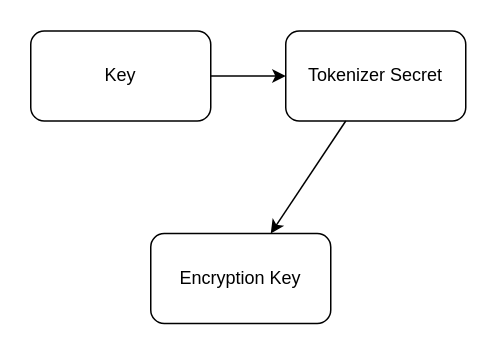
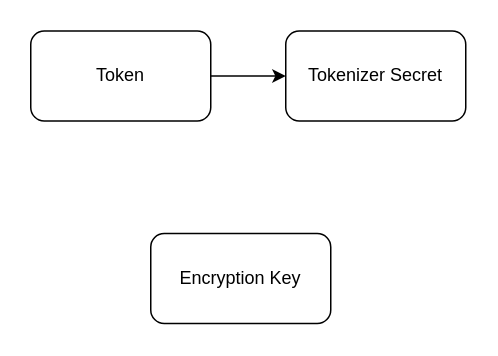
(121, 76) -> (121, 76)
(311, 173) -> none
